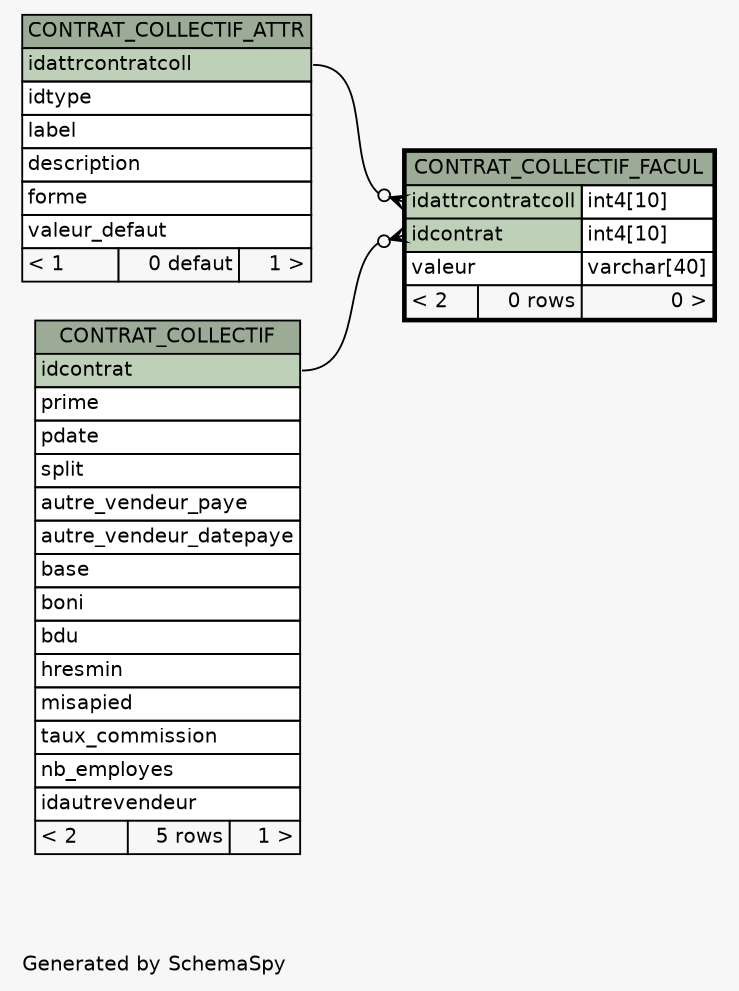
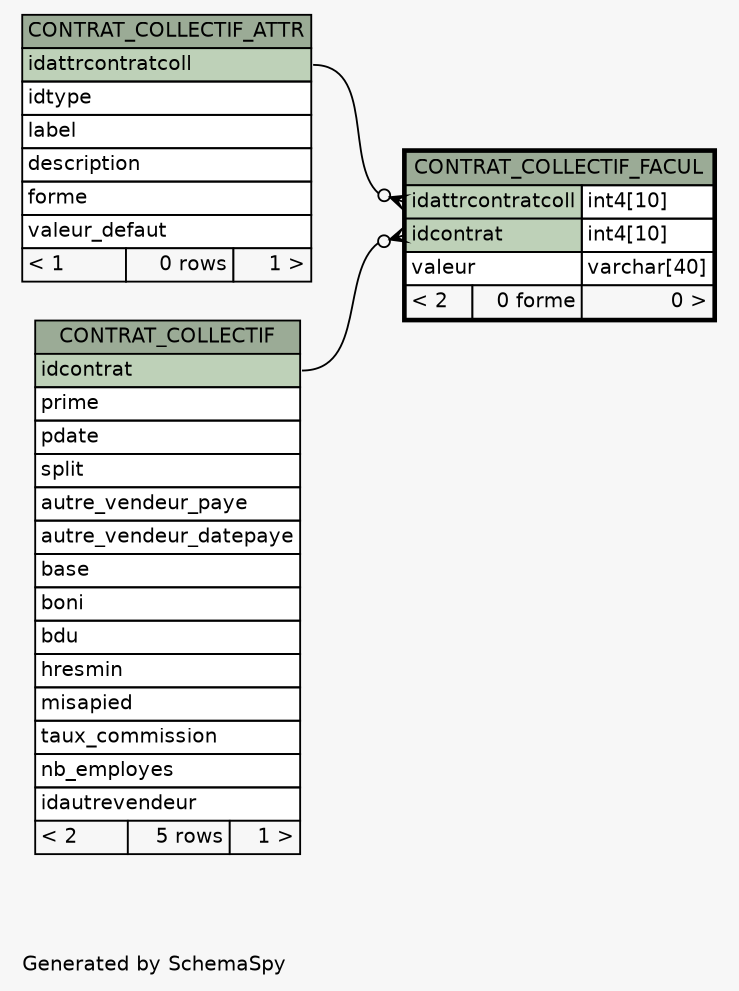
(191, 264) -> (194, 264)
(542, 301) -> (536, 301)
